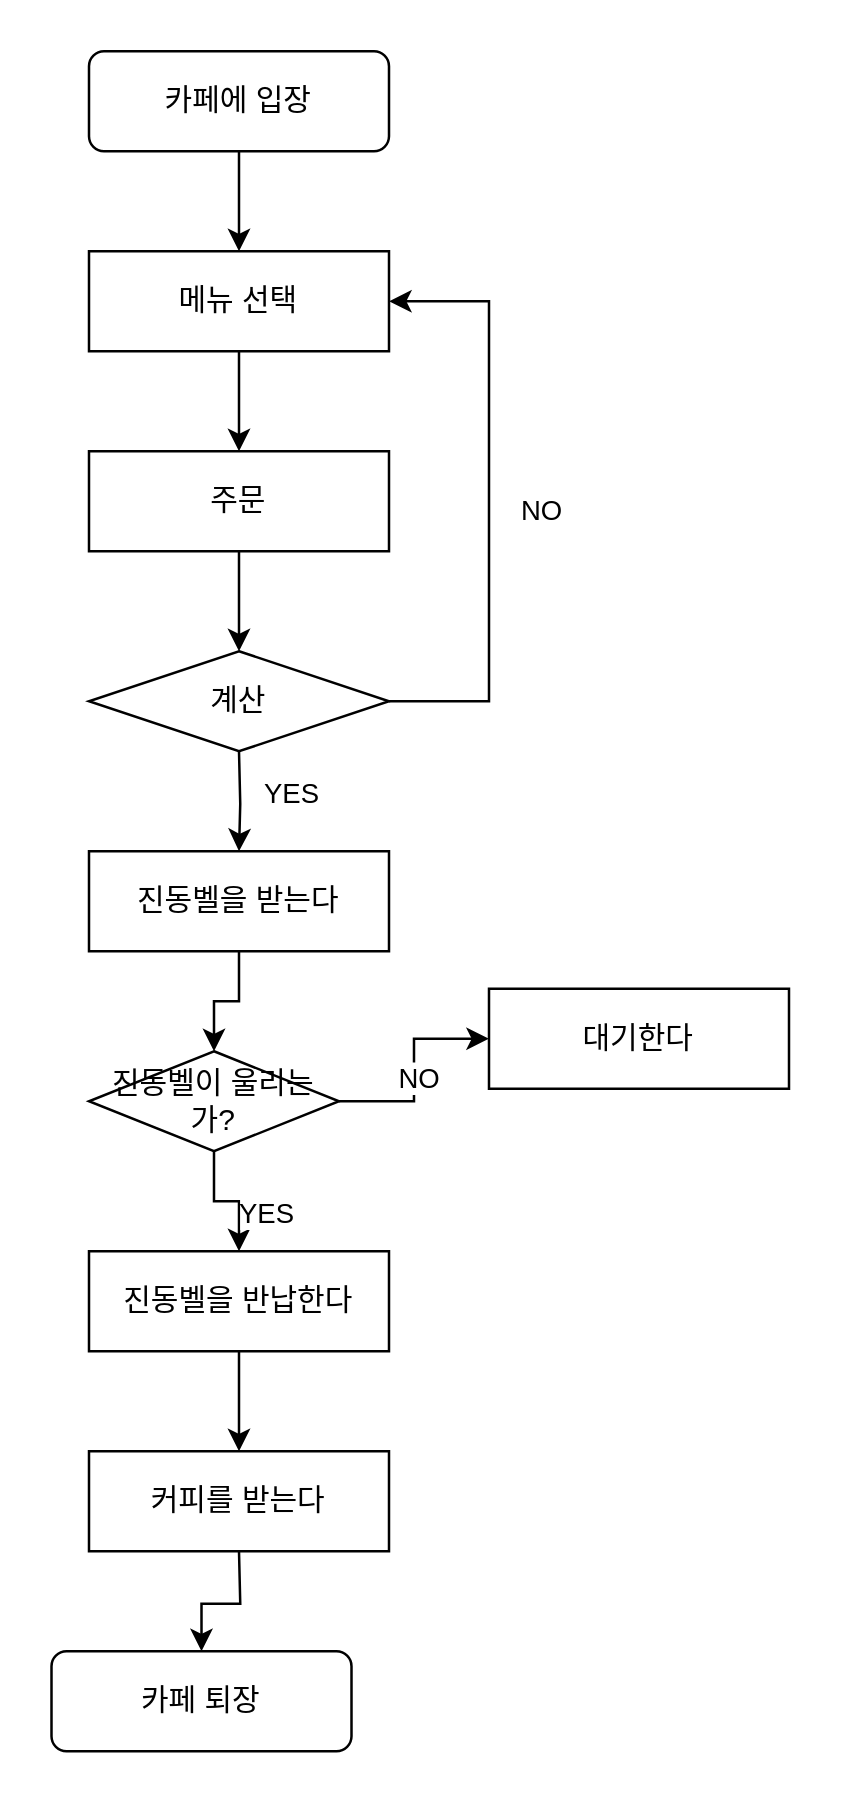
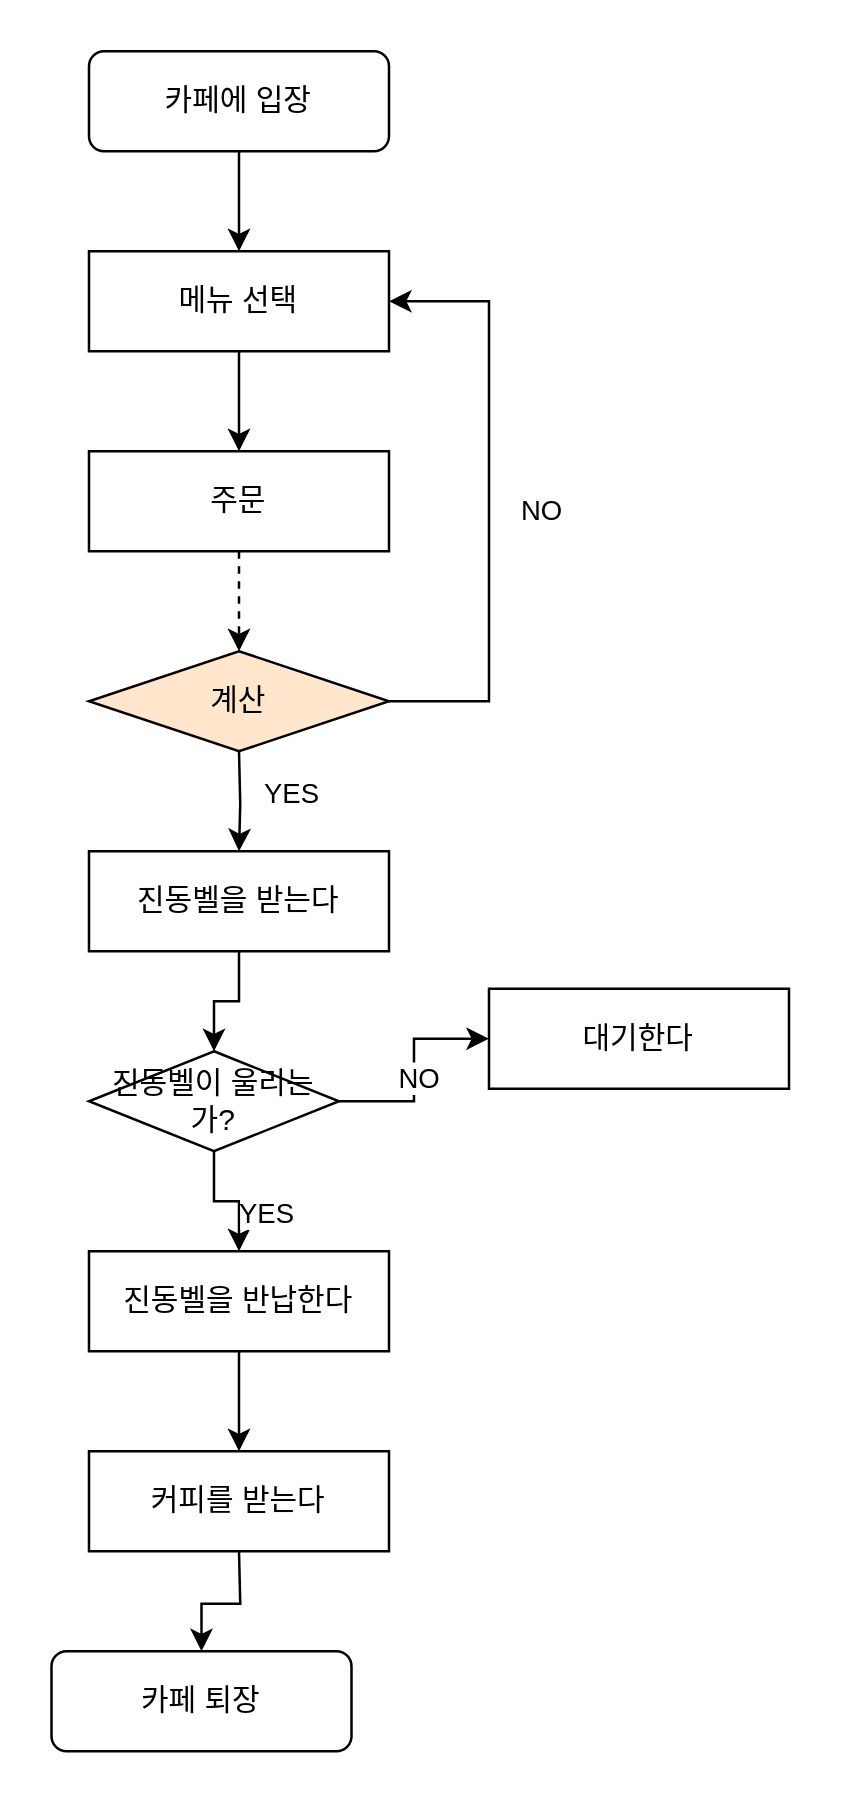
(239, 592) -> (239, 592)
(239, 701) -> (239, 701)
